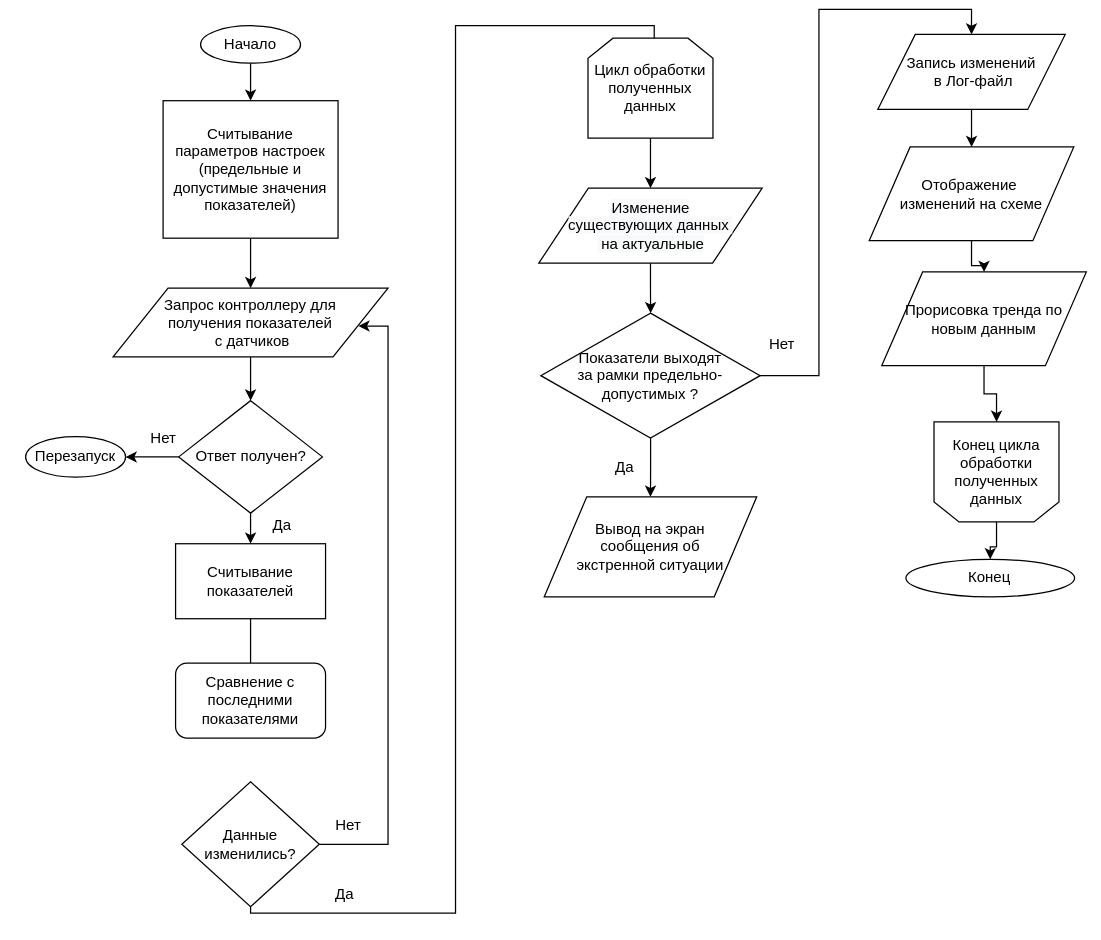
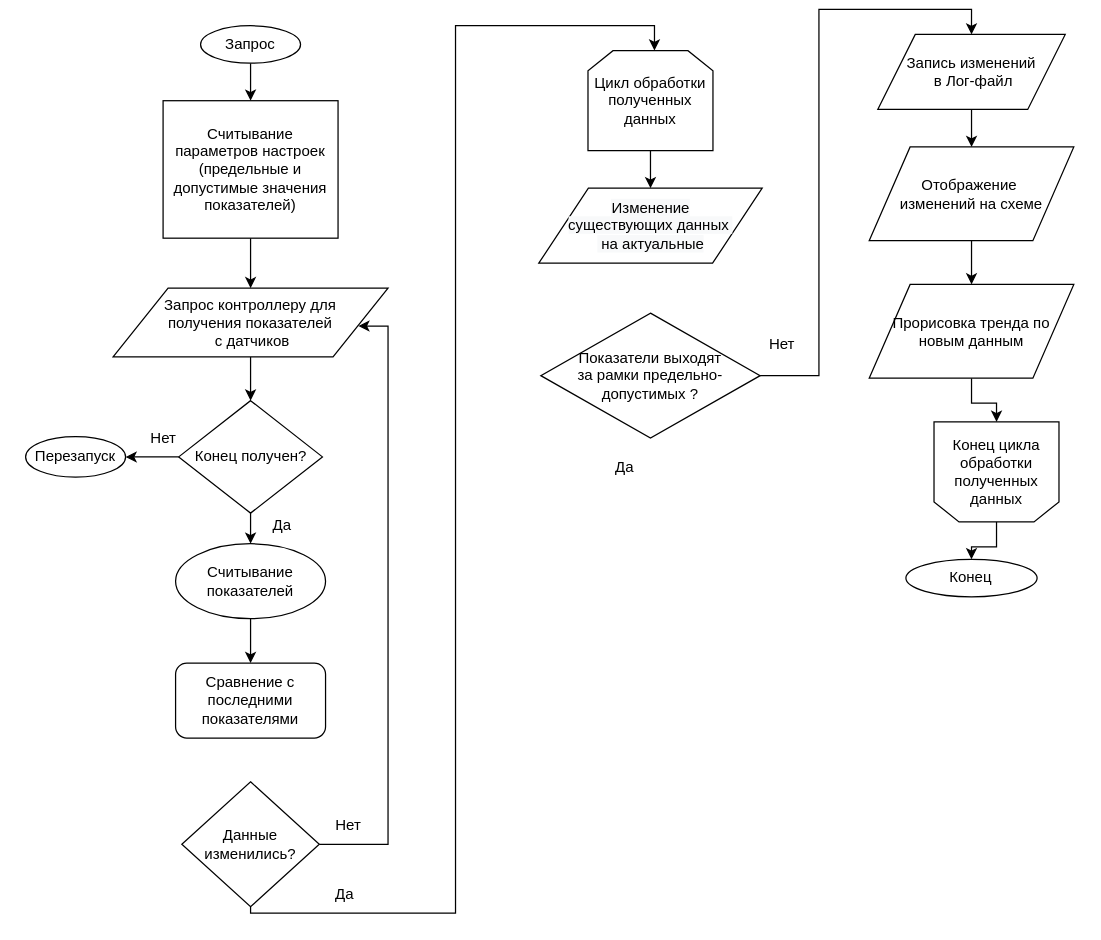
(251, 44) -> (251, 44)
(651, 88) -> (651, 101)
(651, 284) -> none
(984, 319) -> (972, 331)
(251, 457) -> (251, 457)
(651, 463) -> none
(651, 547) -> none
(990, 578) -> (972, 578)
(251, 581) -> (251, 581)
(251, 656) -> (251, 653)
